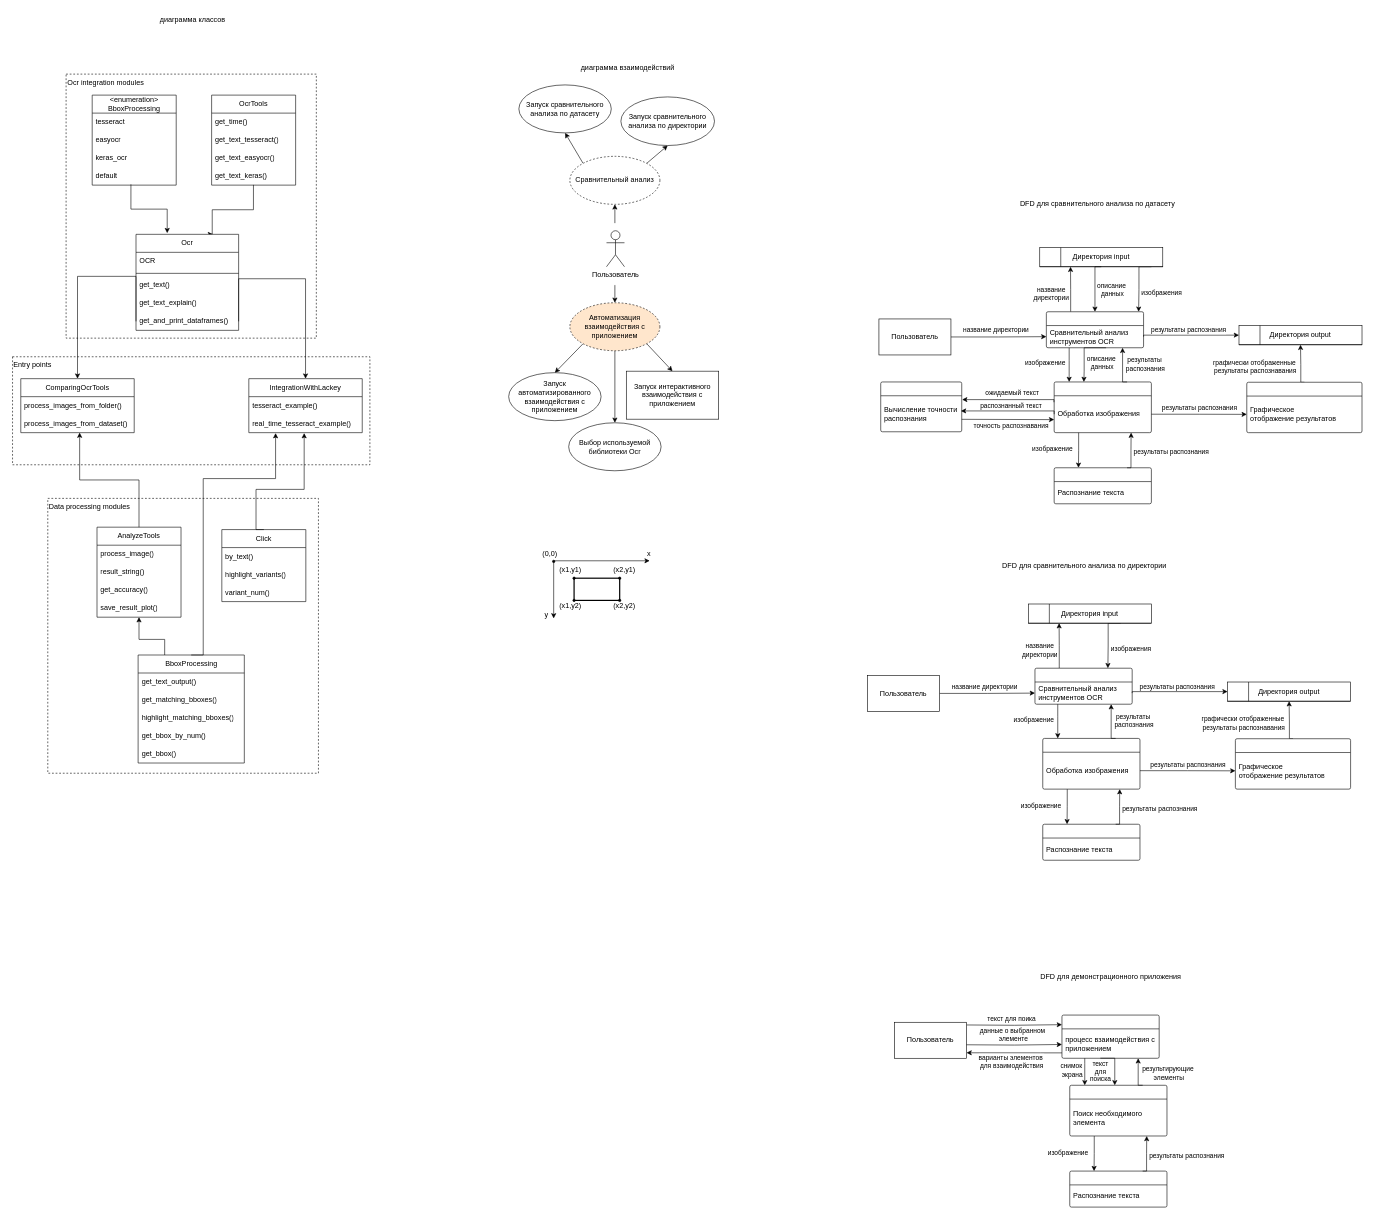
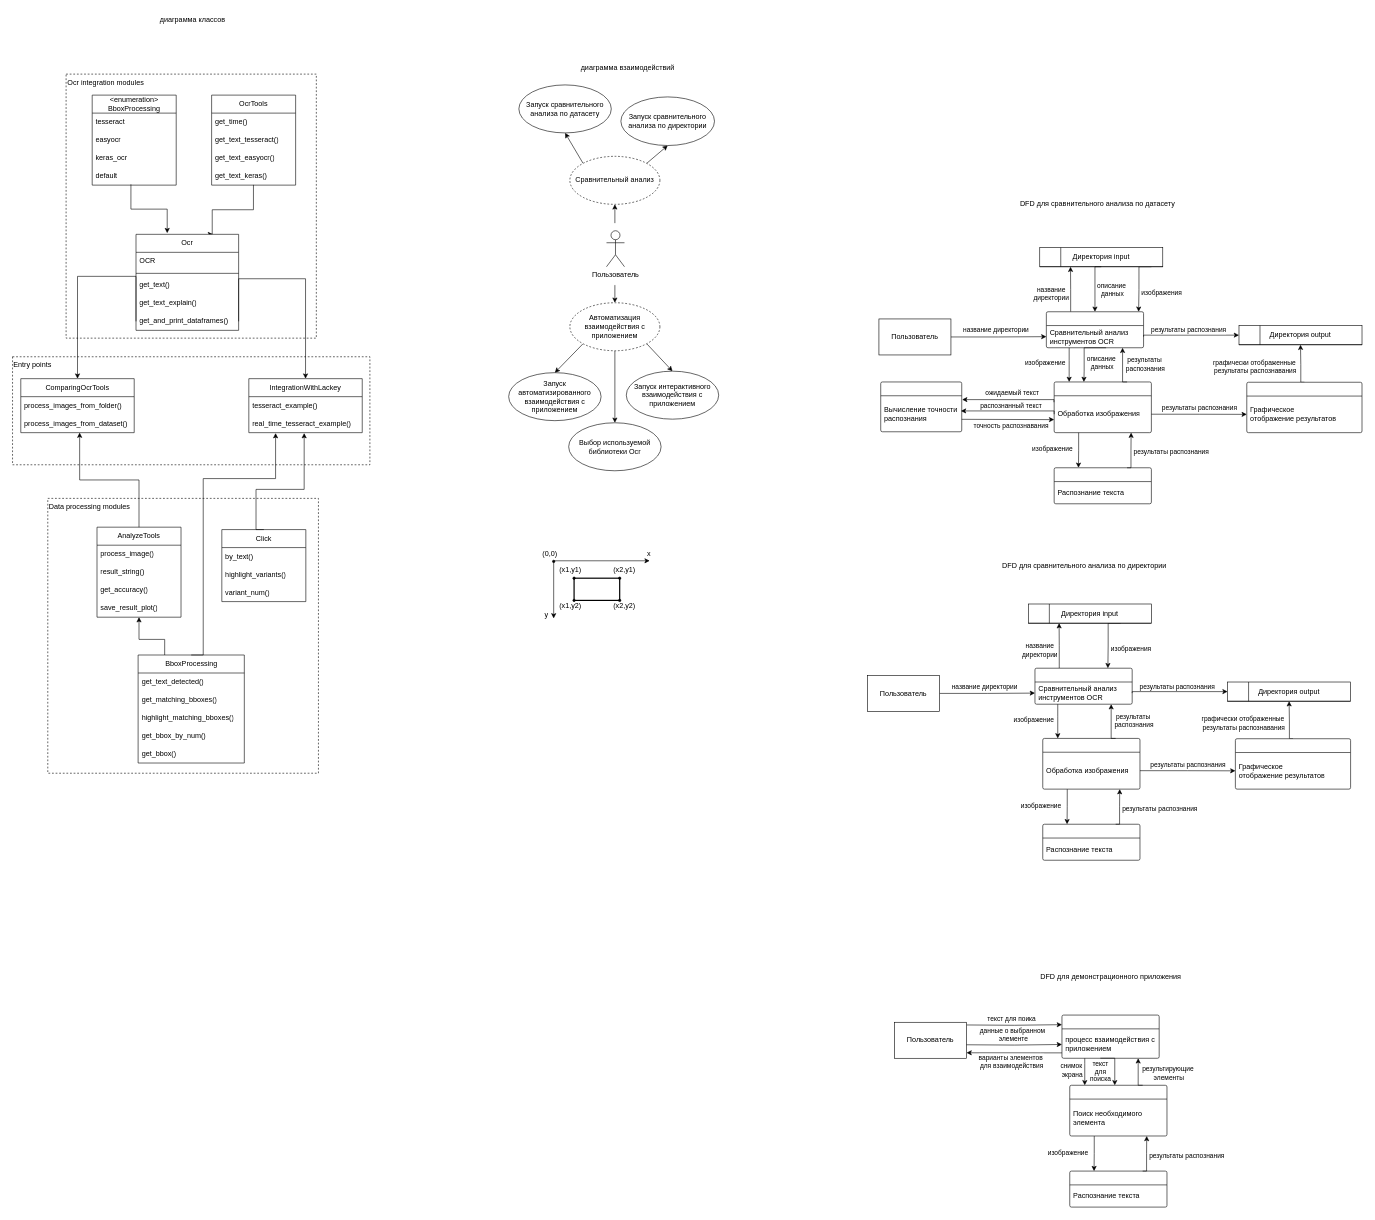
(615, 327) -> (615, 327)
(672, 395) -> (672, 395)
(176, 682) -> (180, 682)
